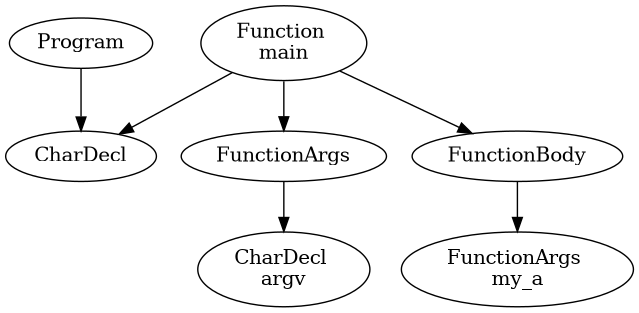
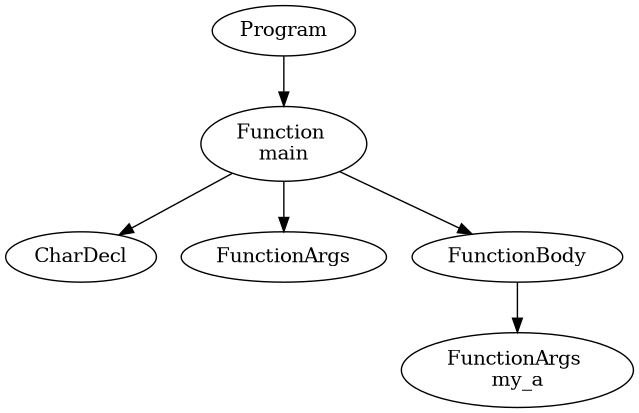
(81, 93) -> (284, 74)
(284, 269) -> none
